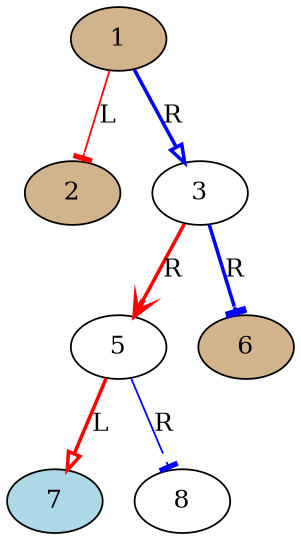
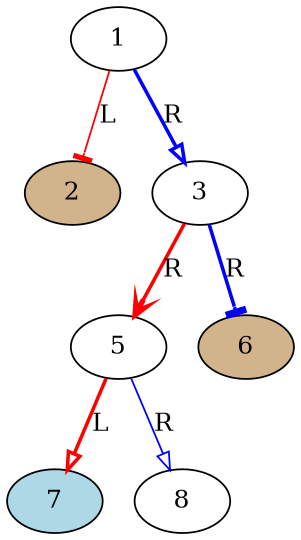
(119, 39) -> (119, 39)
(147, 416) -> (147, 416)
